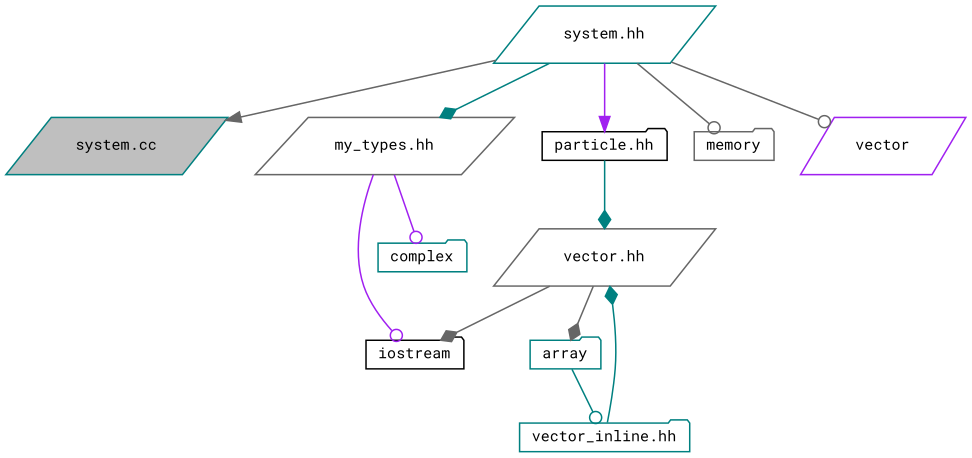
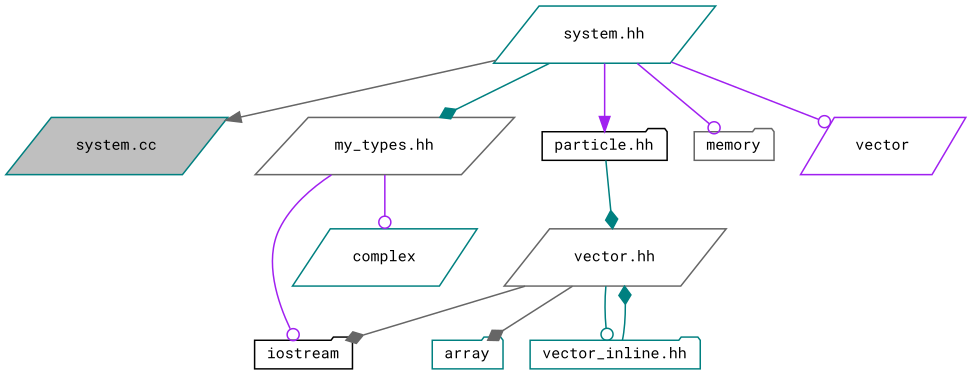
(745, 91) -> (745, 91)
(673, 94) -> (673, 94)
(422, 257) -> (385, 257)
(582, 391) -> (605, 307)
